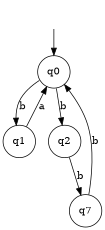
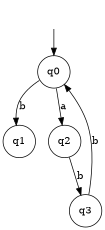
(64, 107) -> (64, 107)
(35, 110) -> none
(86, 211) -> (86, 211)
